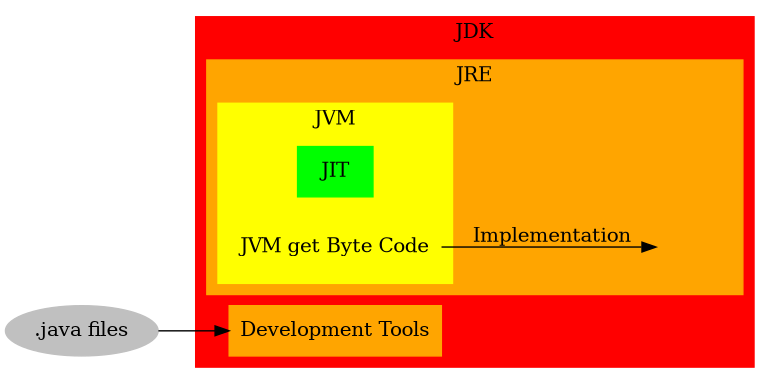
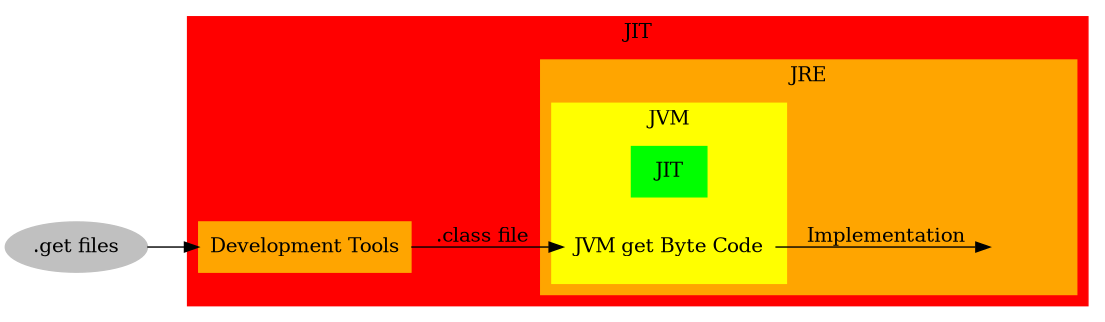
(475, 33) -> (638, 33)
none -> (480, 247)
(82, 331) -> (76, 247)
